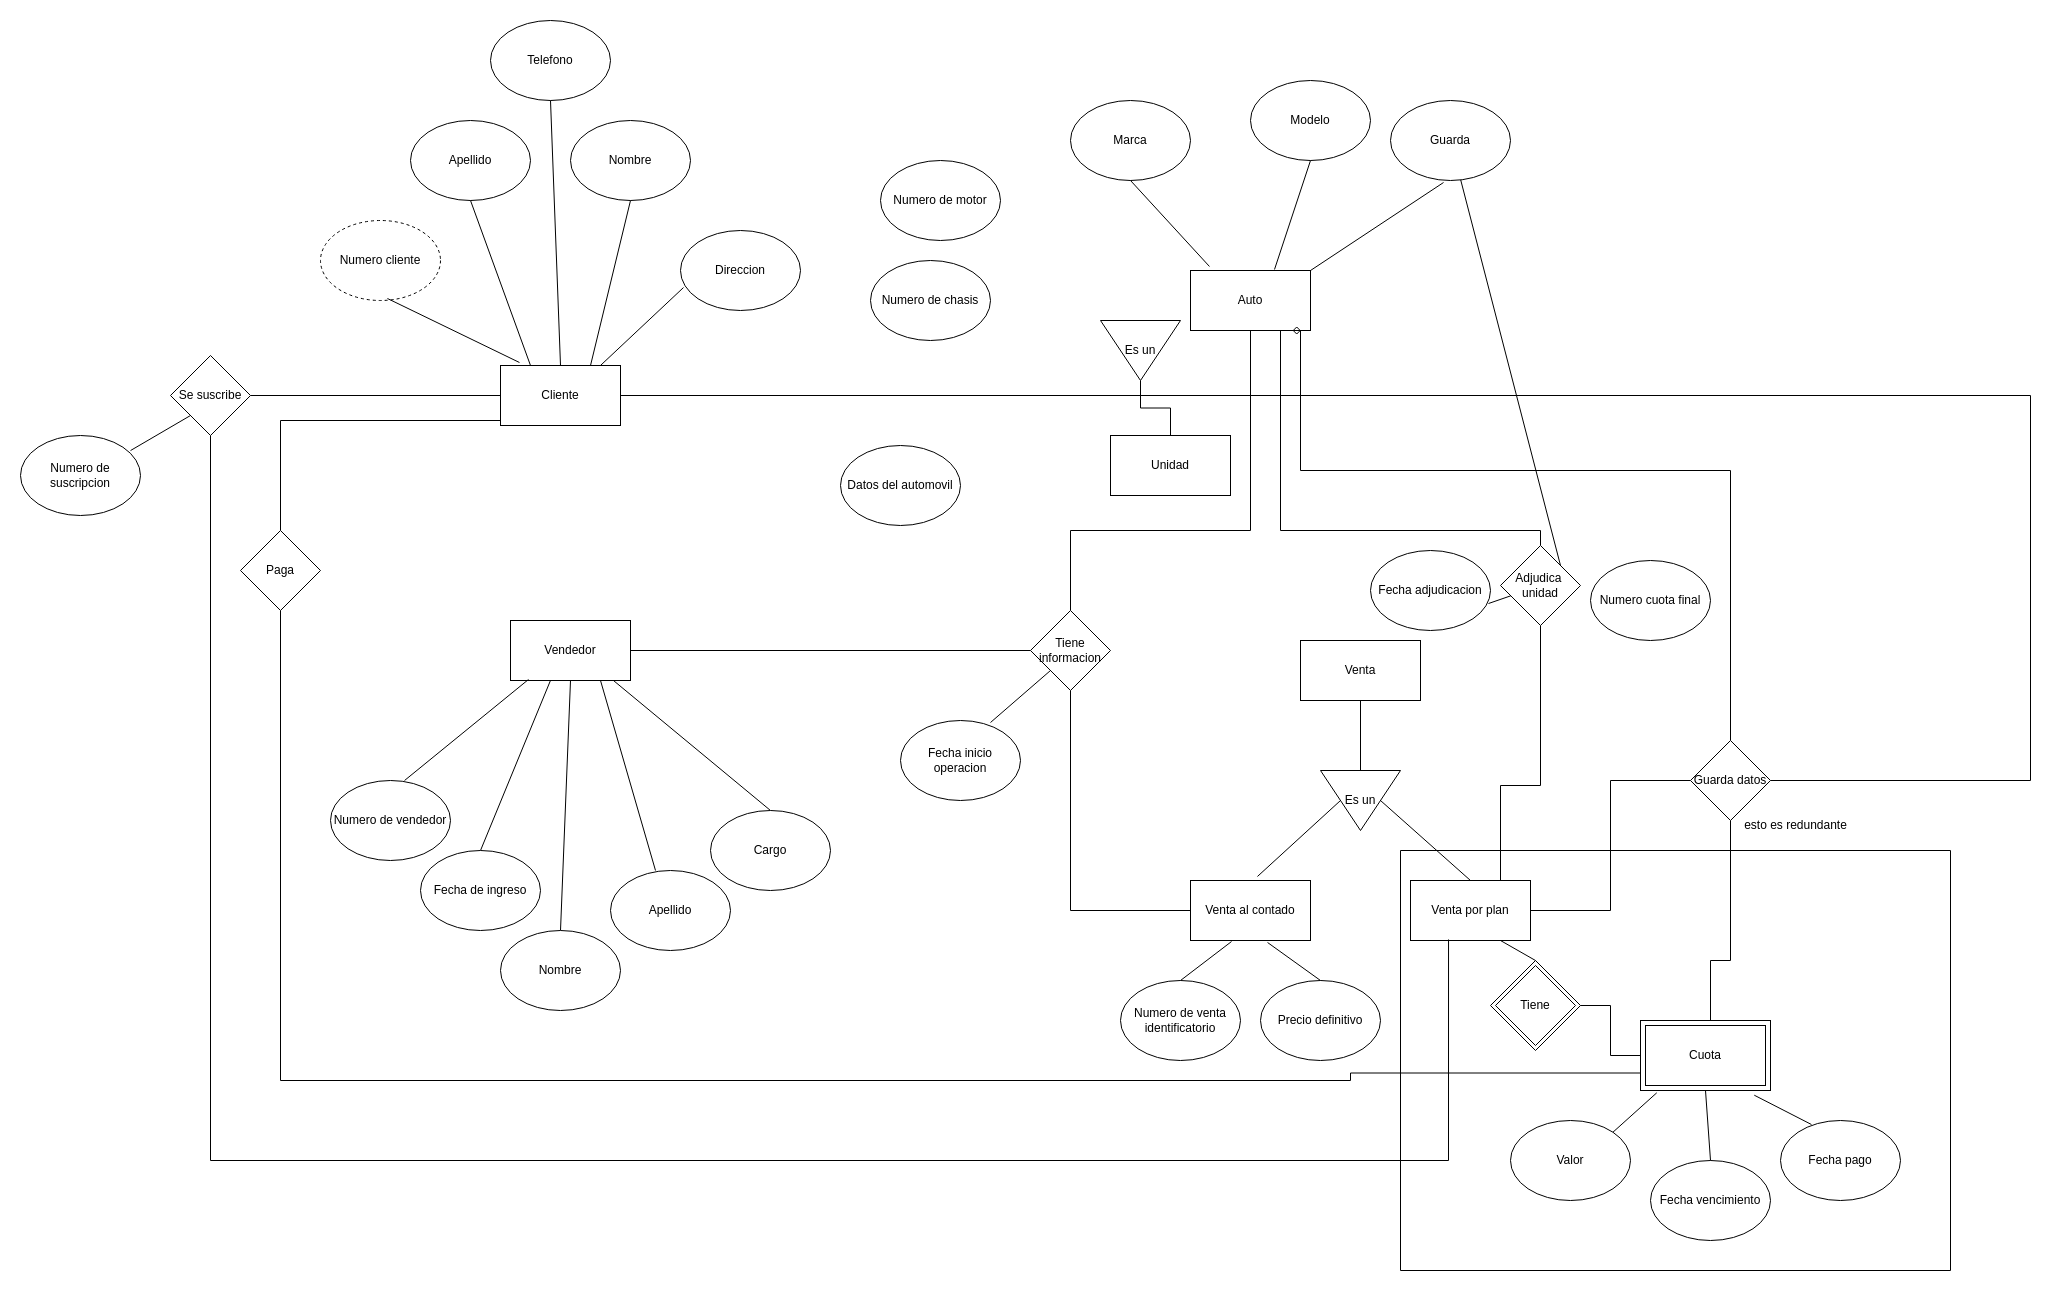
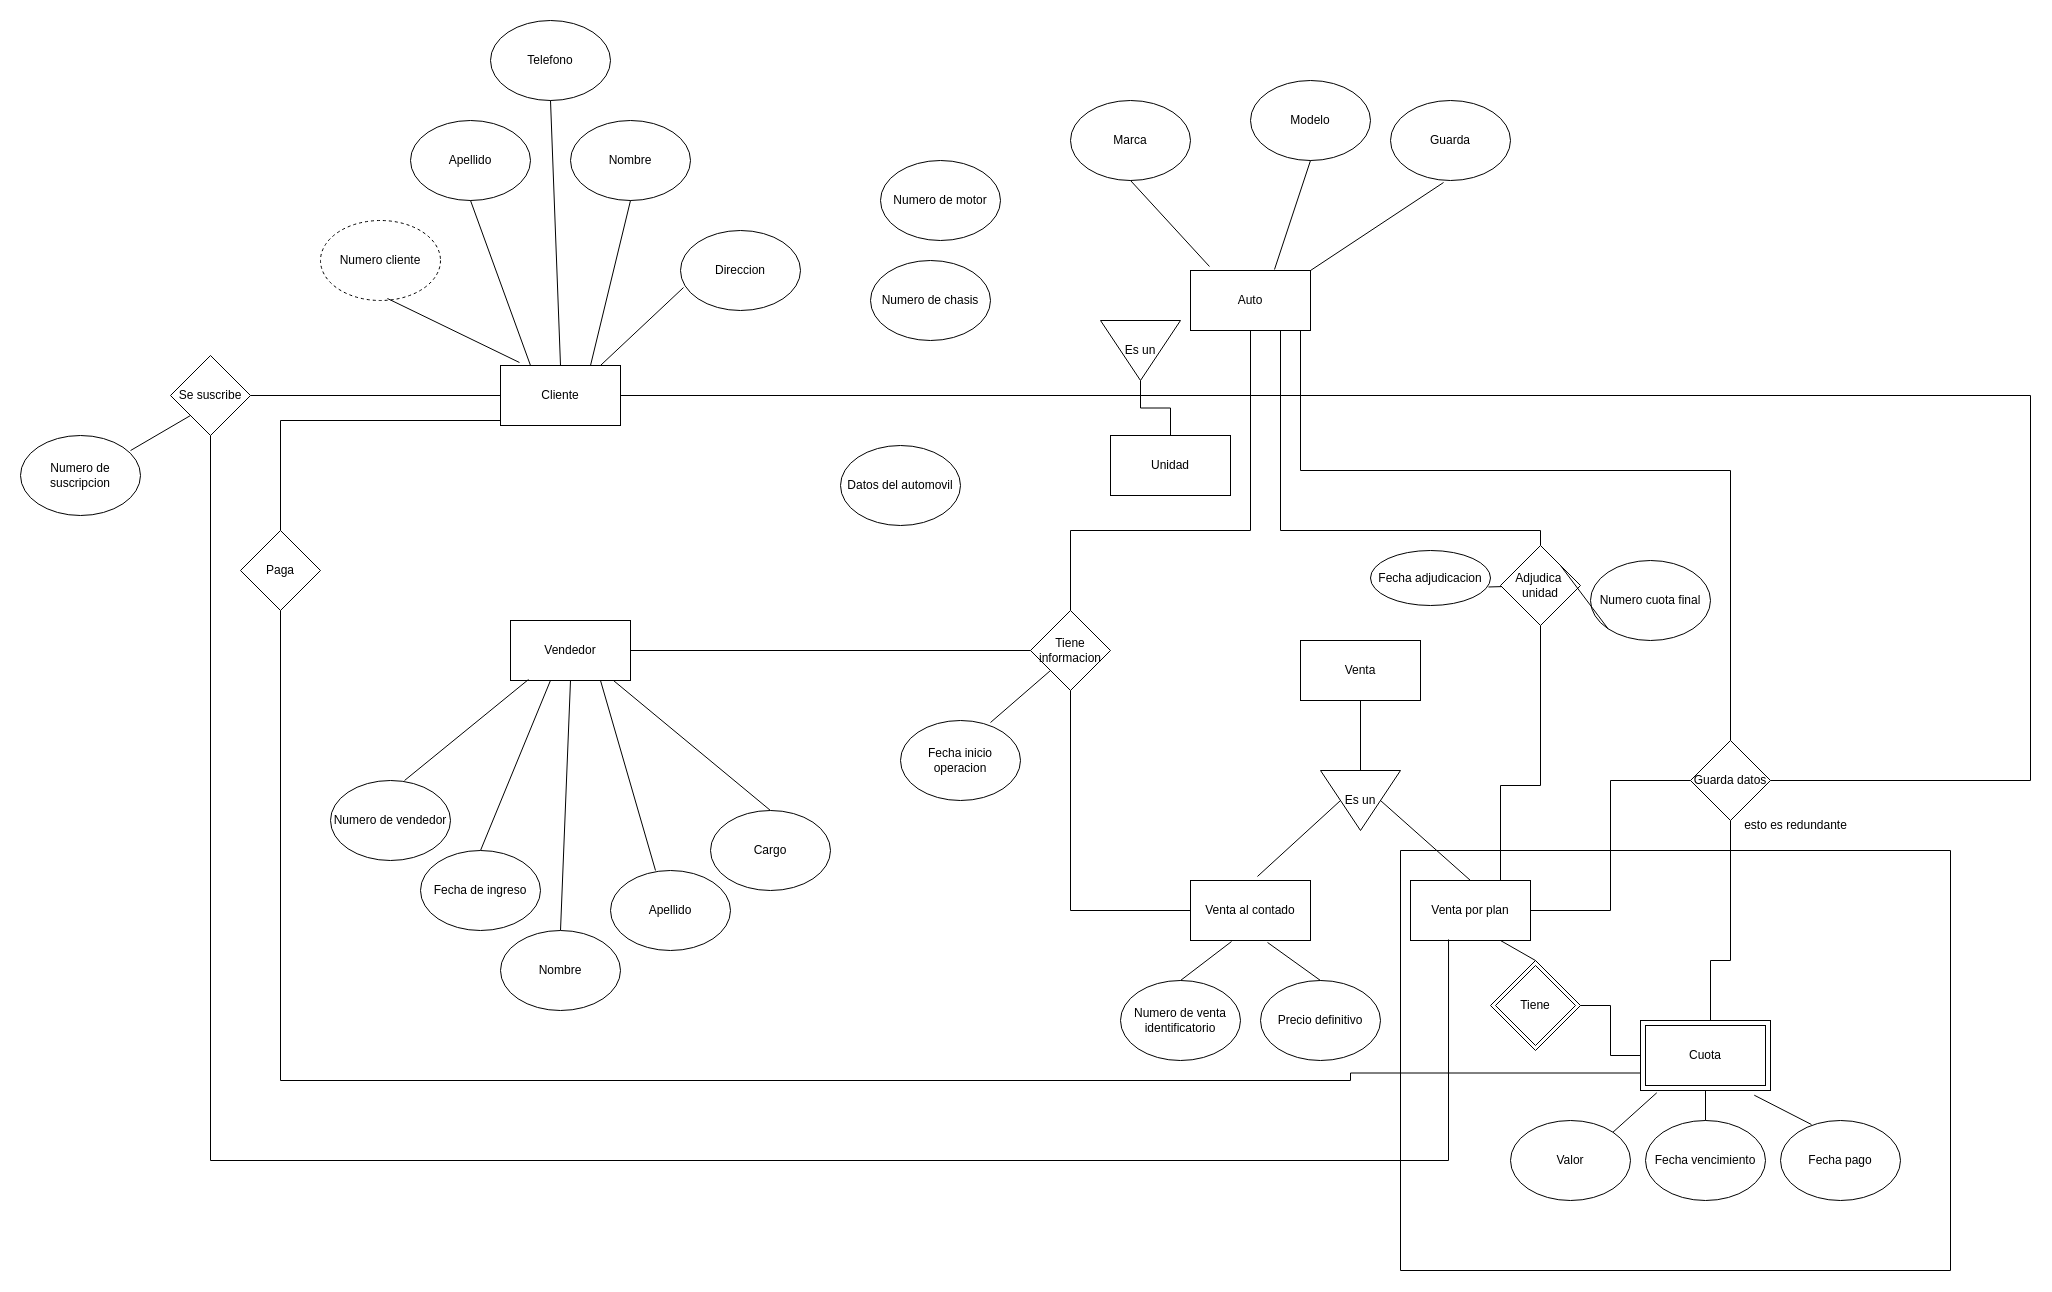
(1301, 333) -> (1299, 331)
(1511, 373) -> (1584, 597)
(1431, 591) -> (1431, 578)
(1711, 1201) -> (1706, 1161)
